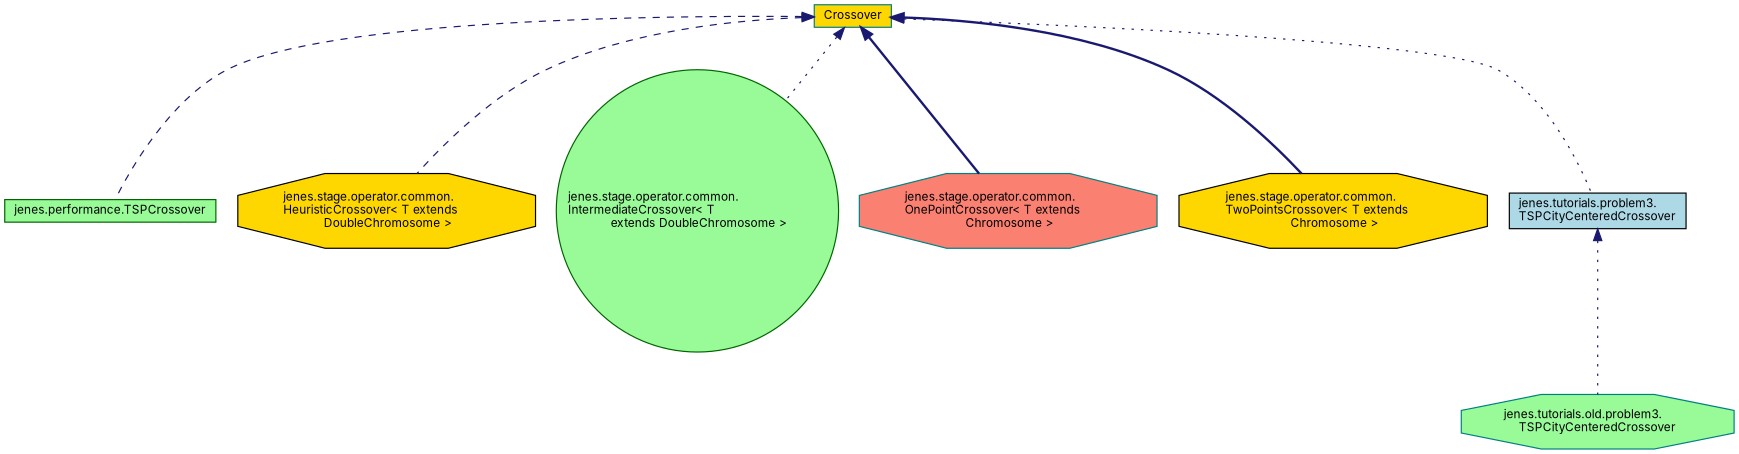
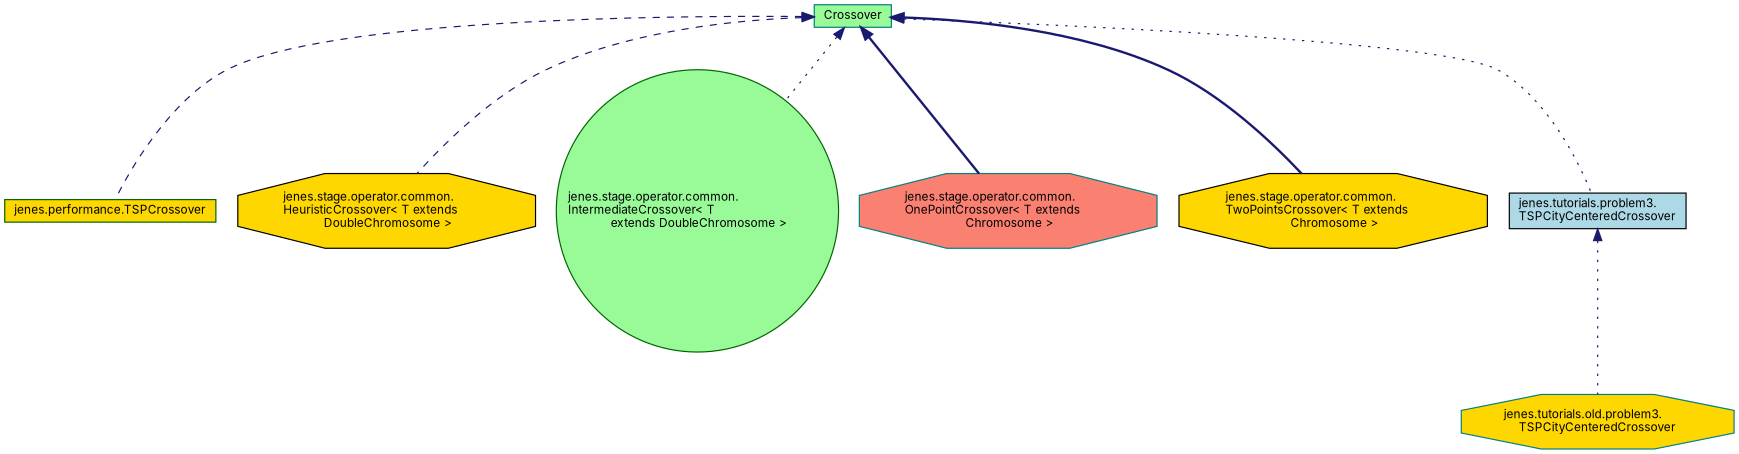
(853, 16) -> (853, 16)
(110, 211) -> (110, 211)
(1598, 422) -> (1598, 422)
